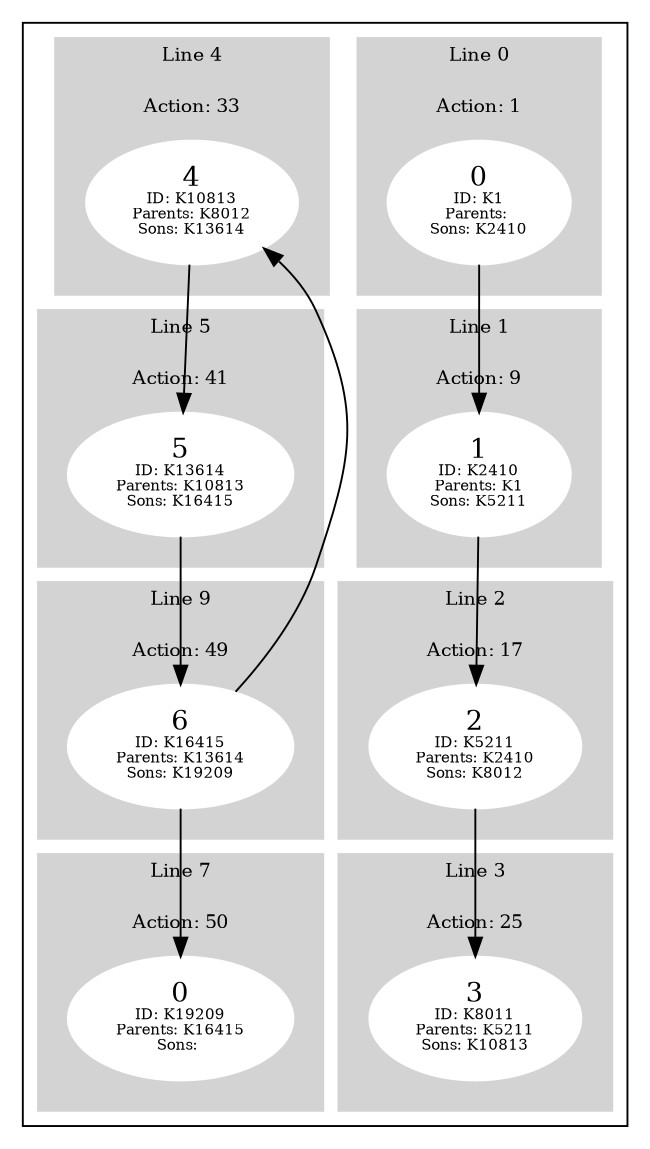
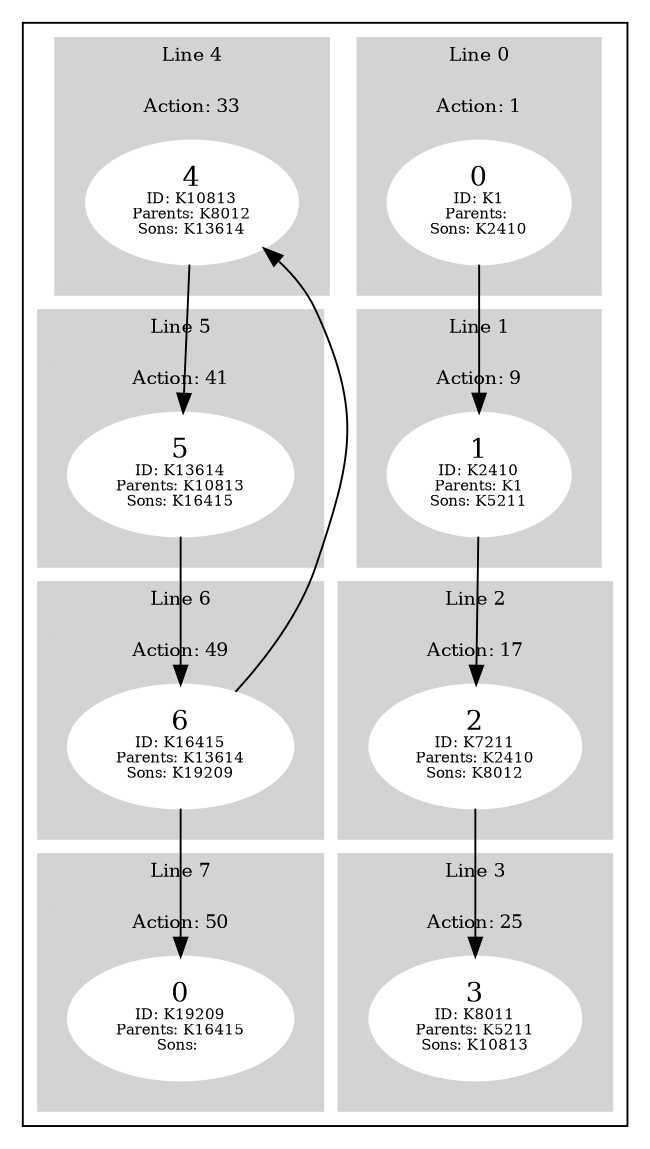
(181, 600) -> (181, 600)
(475, 743) -> (475, 743)
